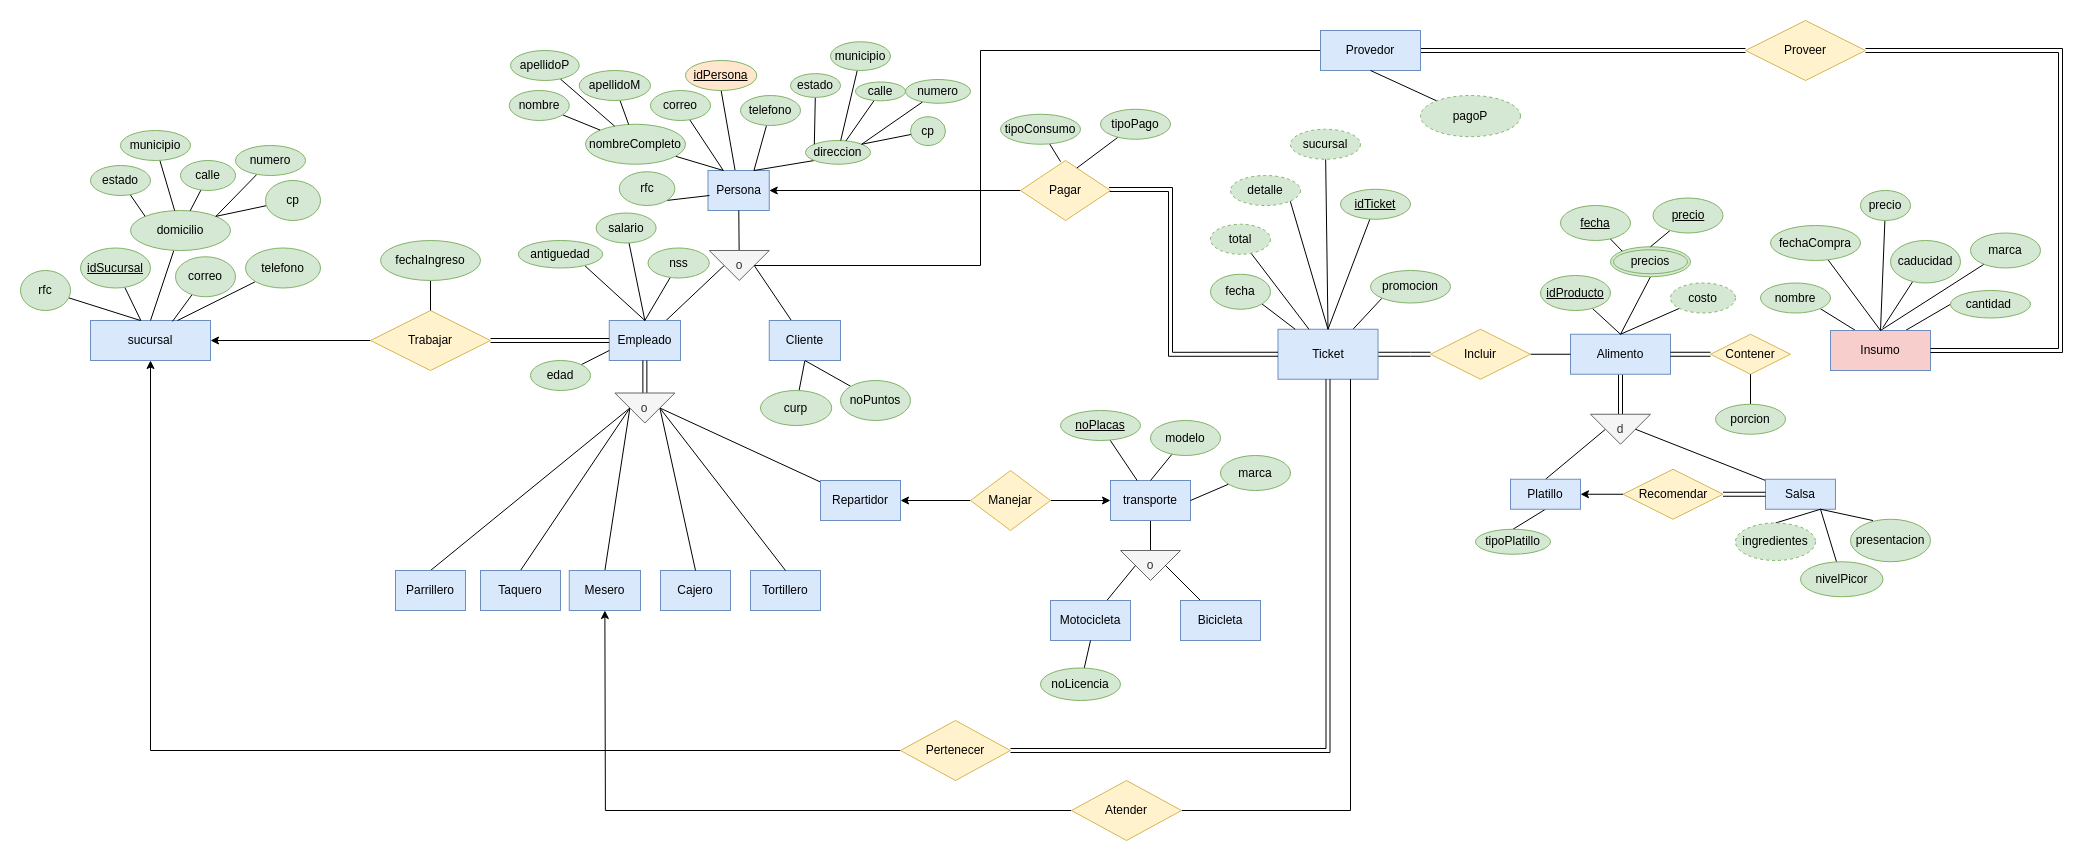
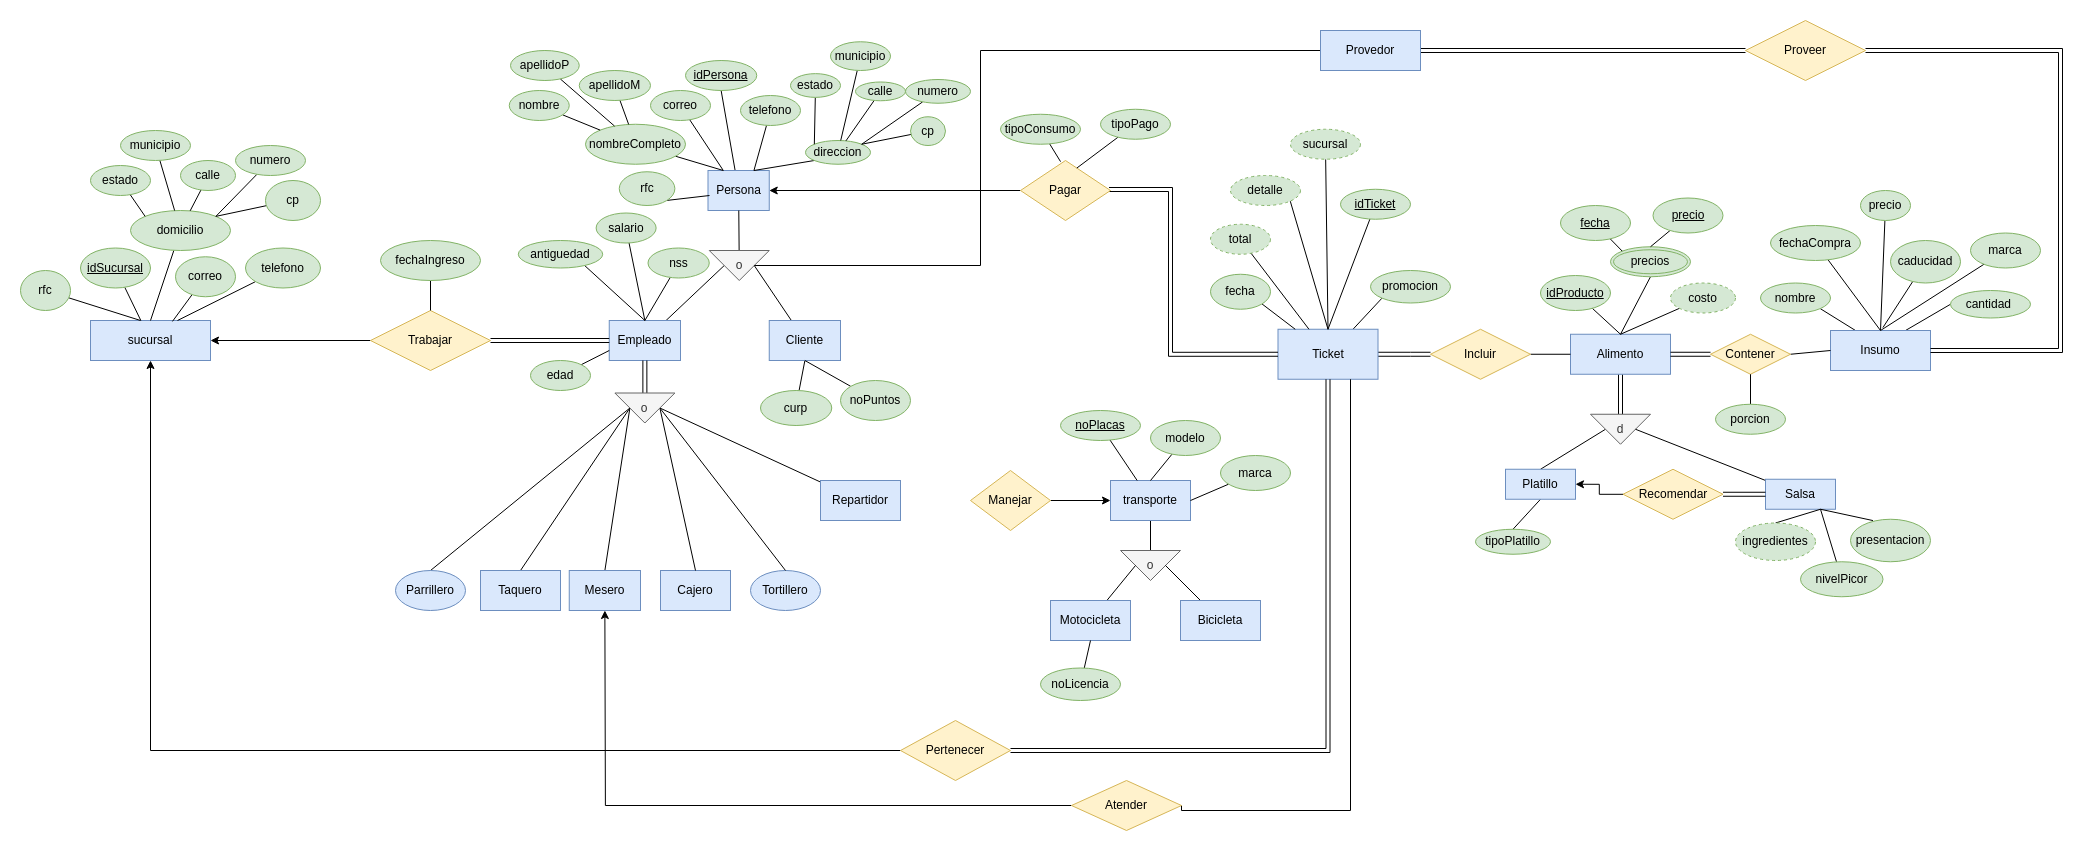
(721, 76) -> (721, 76)
(1404, 86) -> none
(1471, 116) -> none
(1881, 351) -> (1881, 351)
none -> (1811, 352)
(1546, 494) -> (1541, 484)
(939, 501) -> none
(431, 591) -> (431, 591)
(786, 591) -> (786, 591)
(1127, 811) -> (1127, 806)
